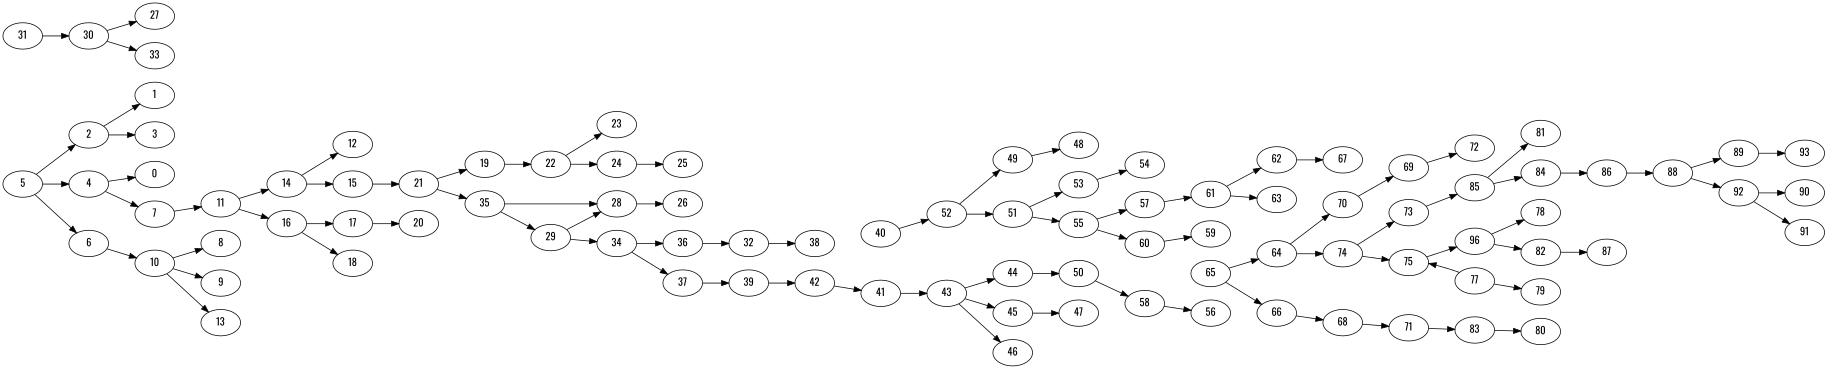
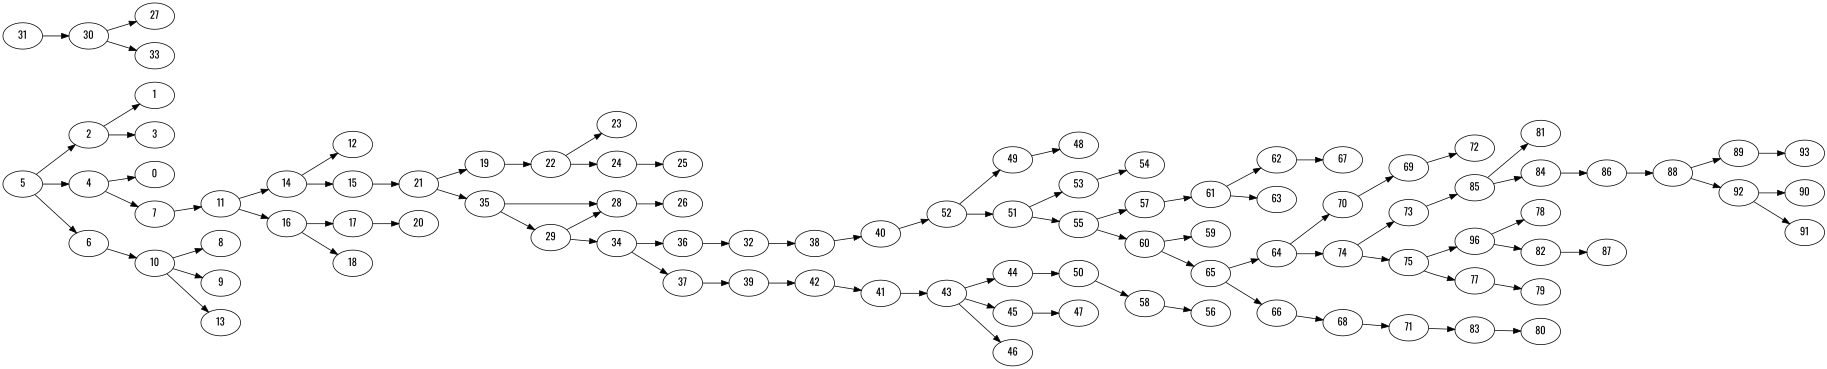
none -> (844, 239)
none -> (1174, 257)
(1448, 269) -> (1436, 275)
